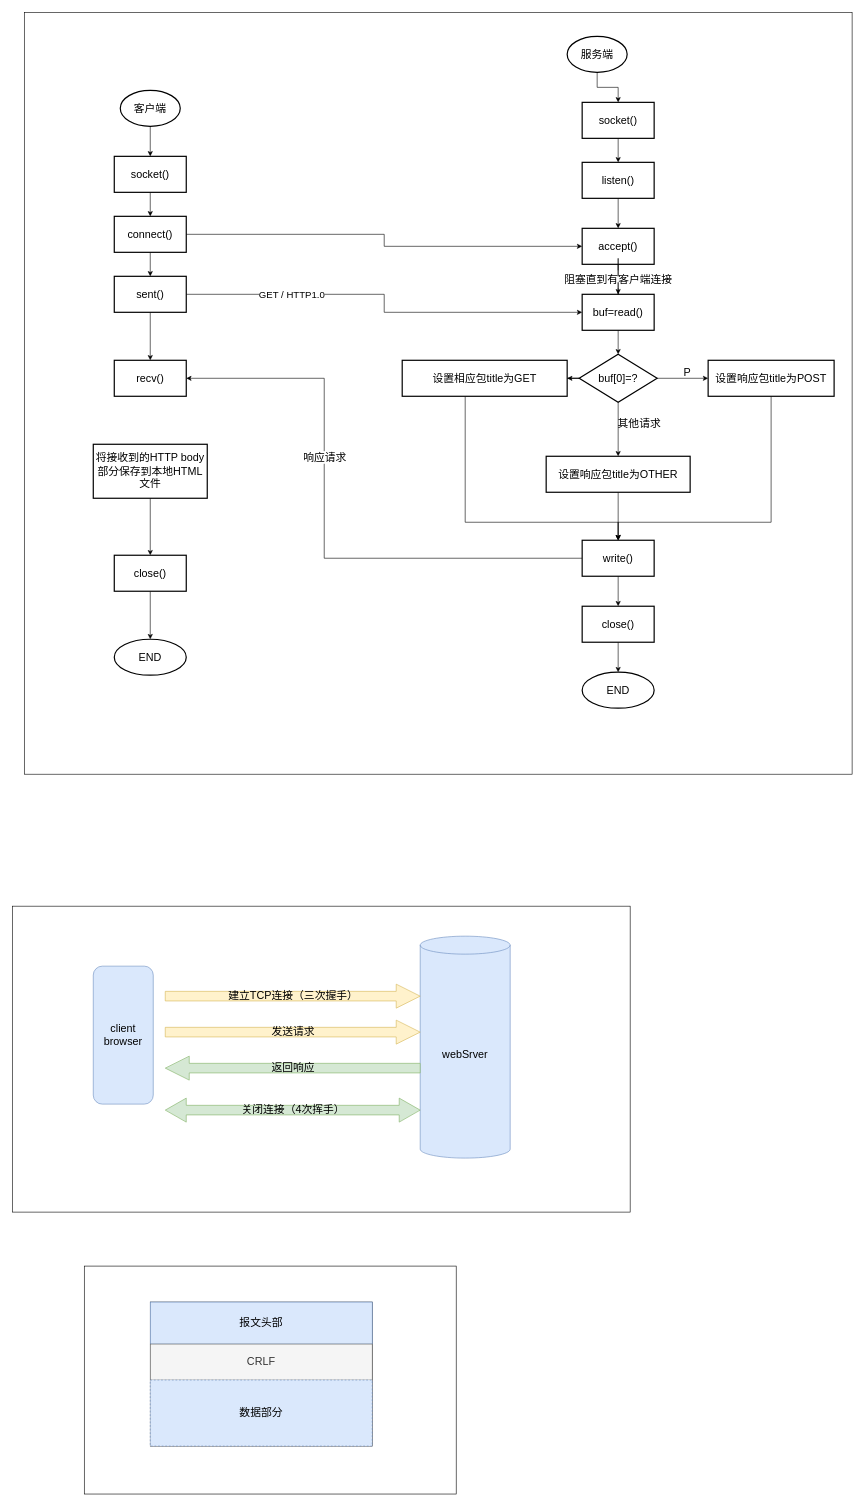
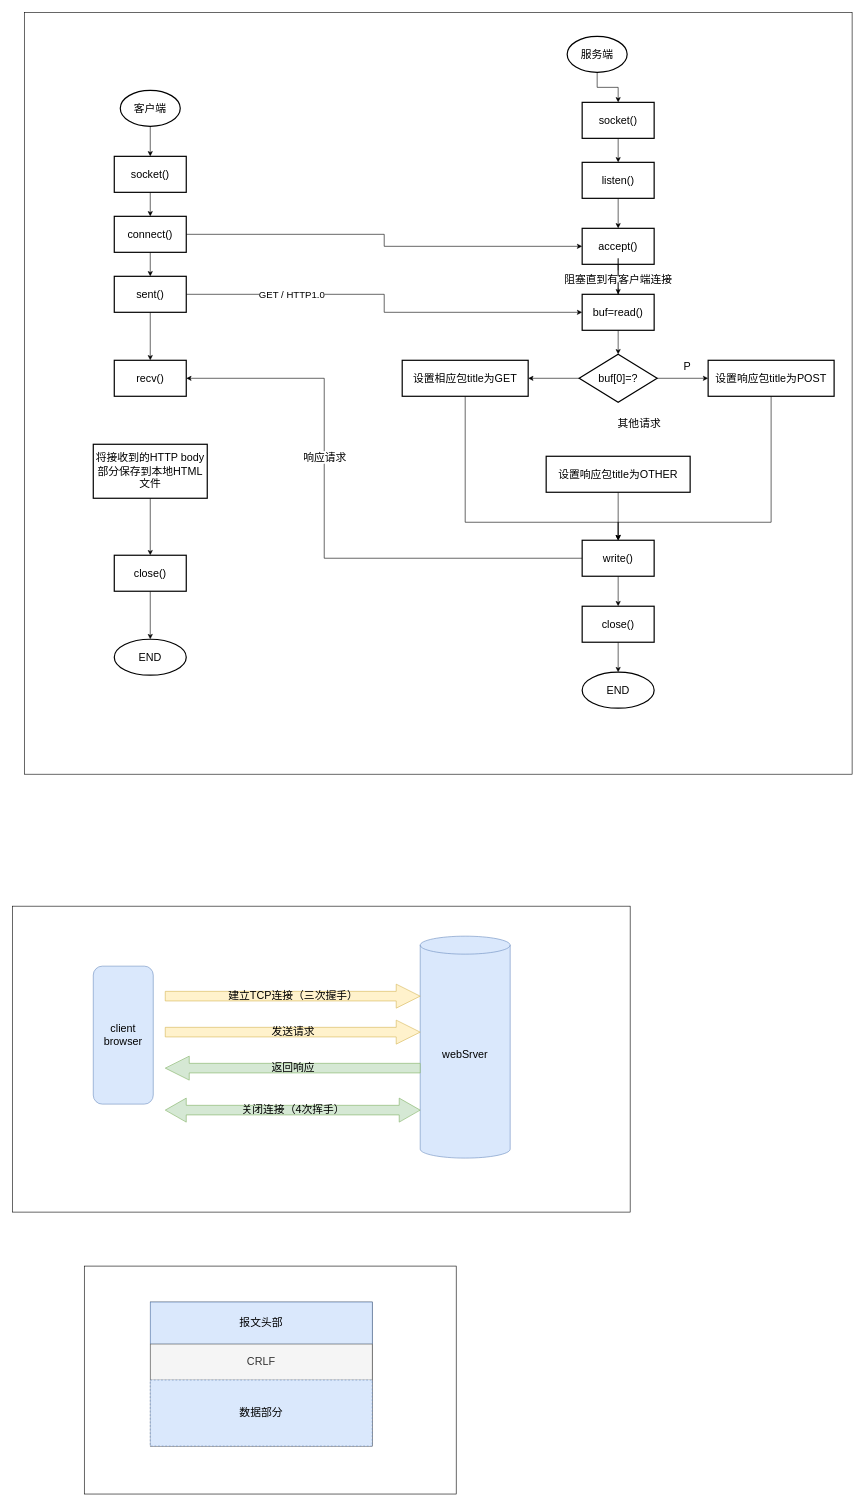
(687, 372) -> (687, 366)
(485, 378) -> (465, 378)
(618, 450) -> none
